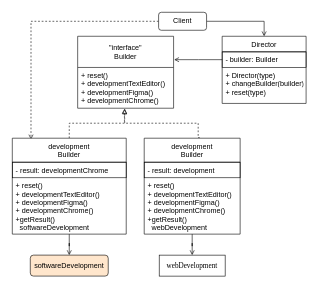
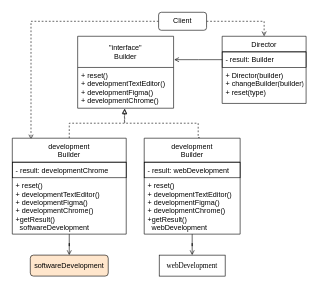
(241, 21) -> (241, 21)
(255, 60) -> (254, 60)
(256, 76) -> (260, 76)
(186, 170) -> (192, 170)
